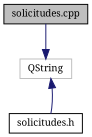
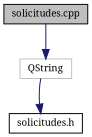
(52, 101) -> (39, 91)
